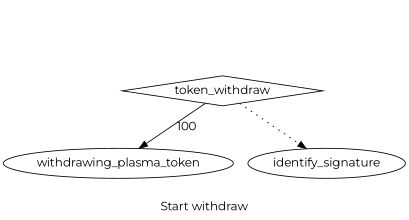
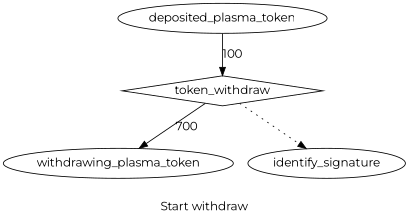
none -> (222, 18)
(187, 127) -> (187, 127)
